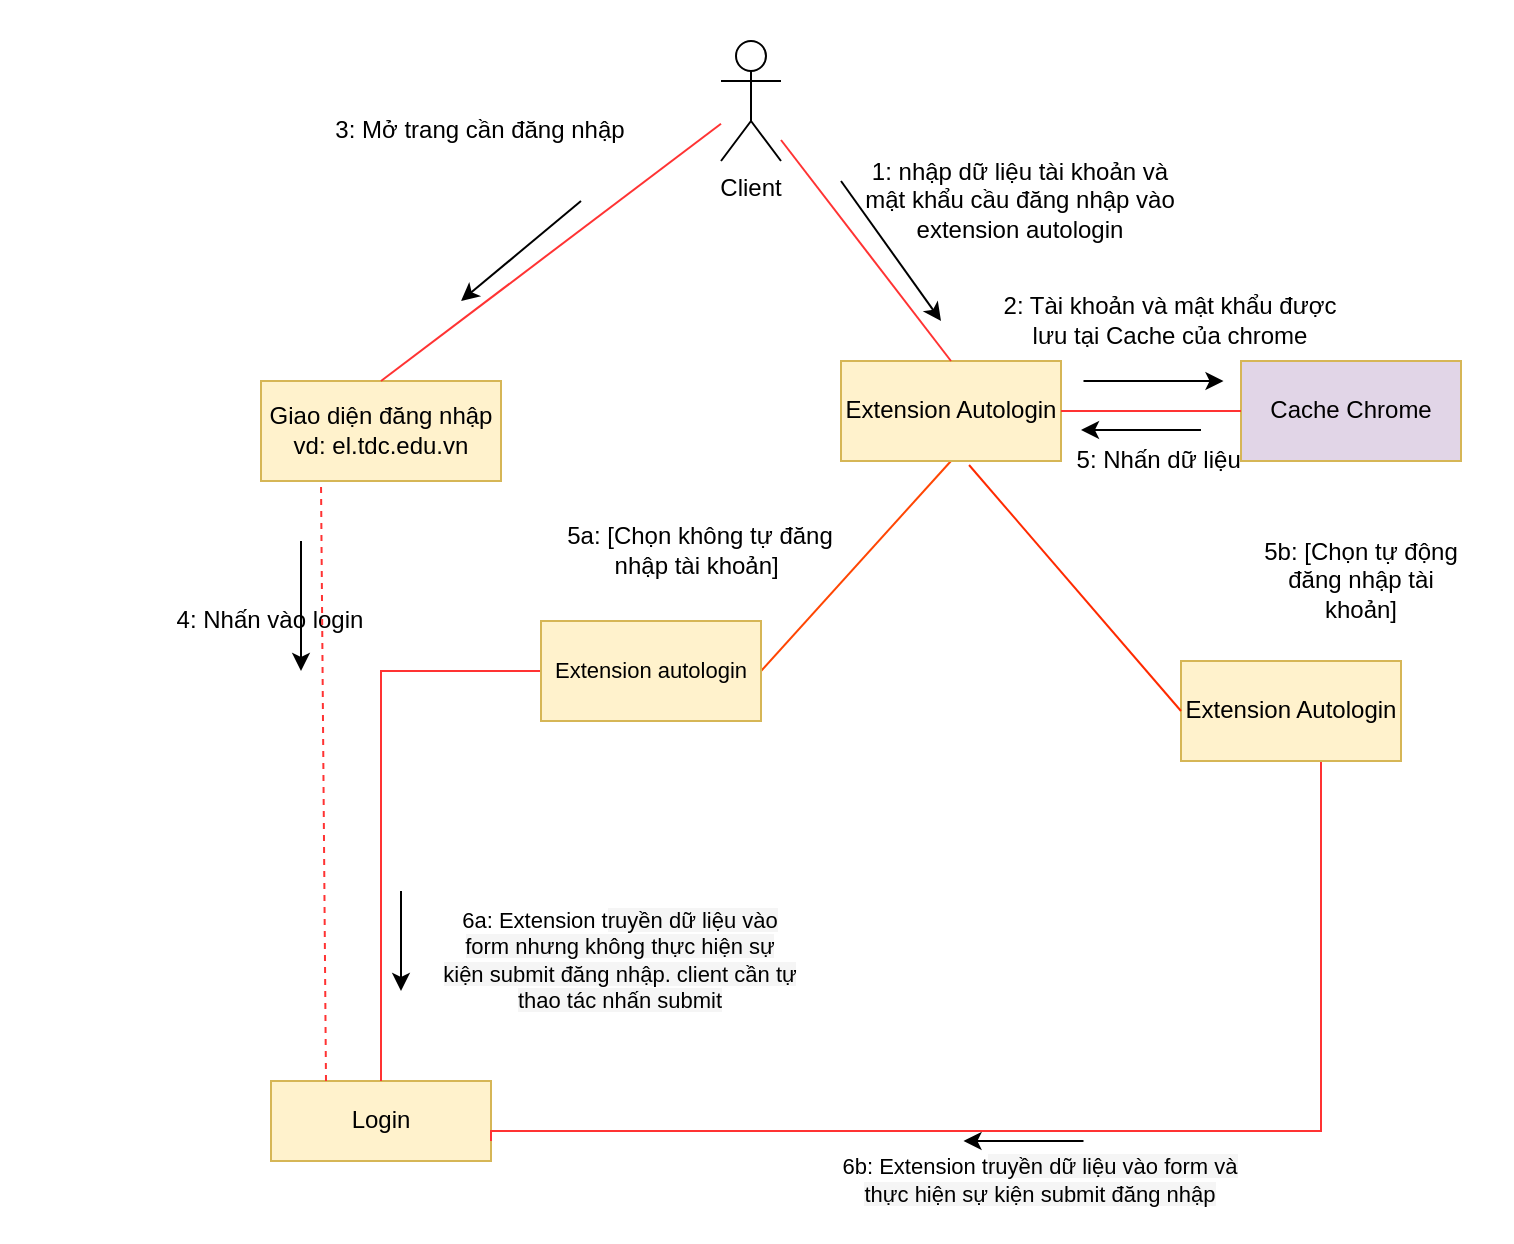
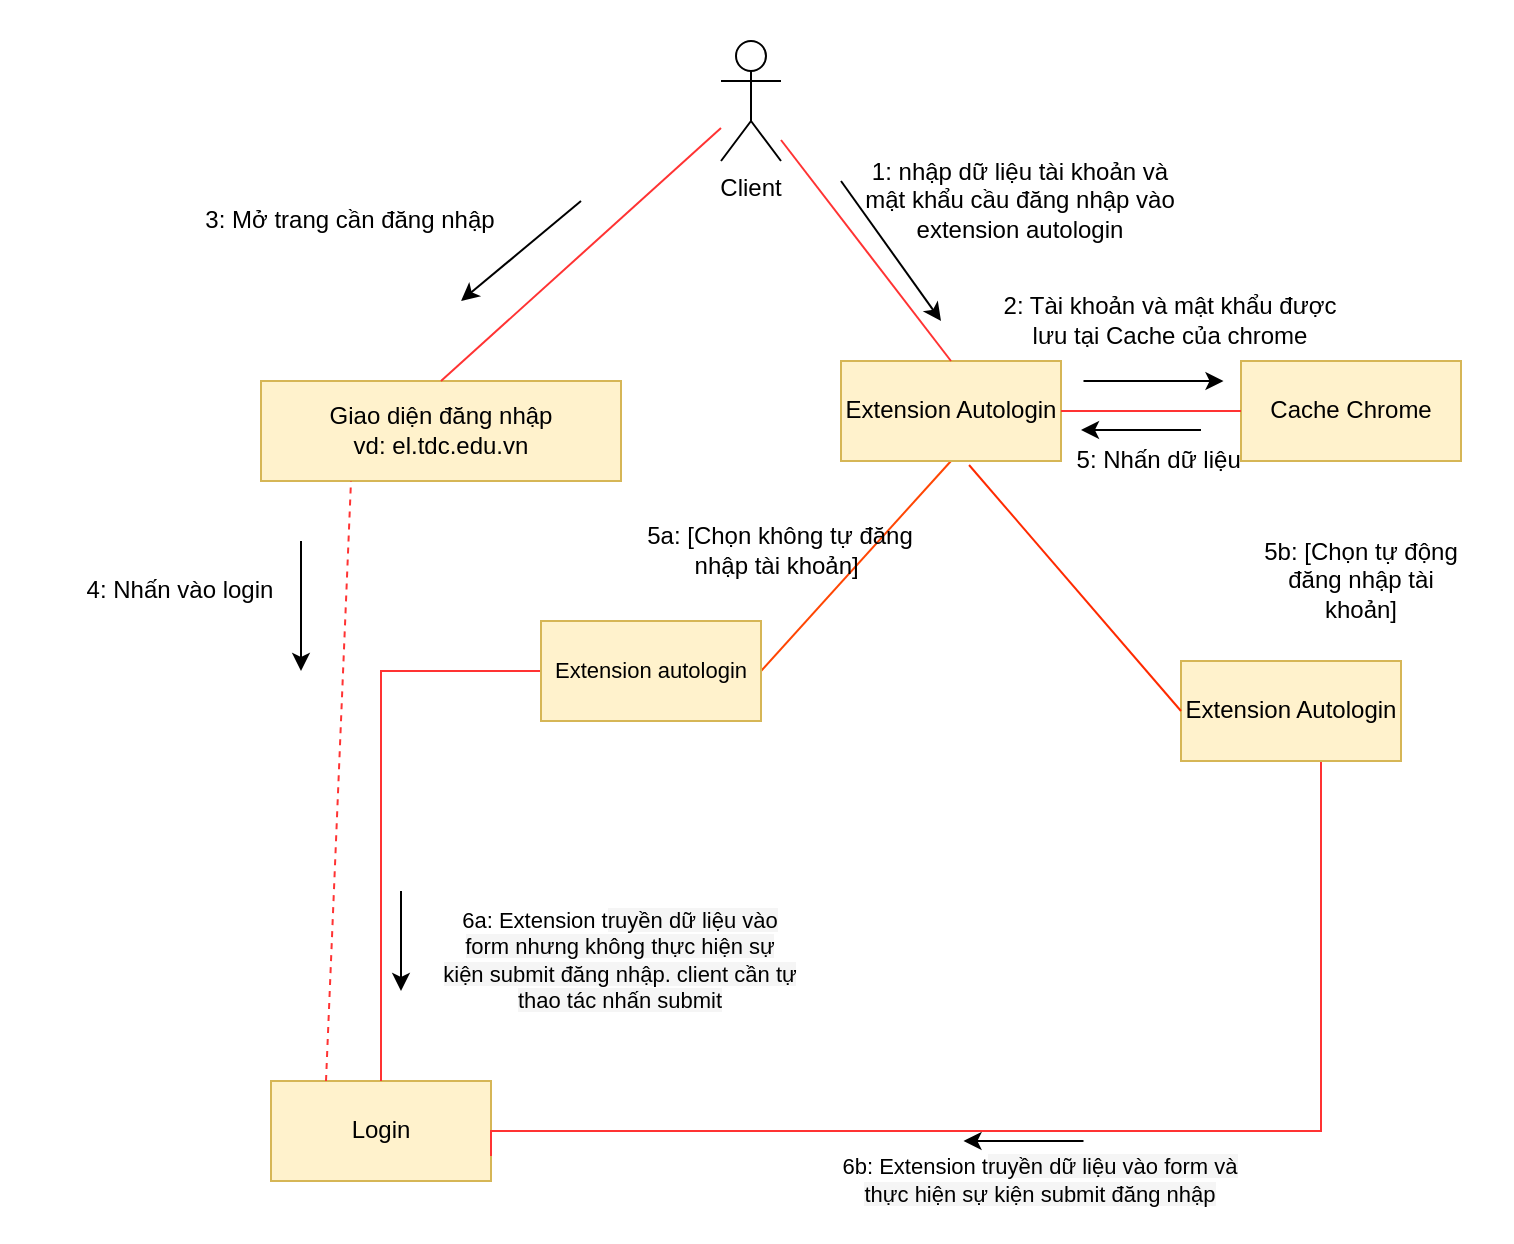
(481, 131) -> (351, 221)
(1351, 411) -> (1351, 411)
(381, 431) -> (441, 431)
(701, 551) -> (781, 551)
(271, 621) -> (181, 591)
(381, 1121) -> (381, 1131)
